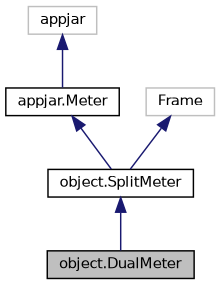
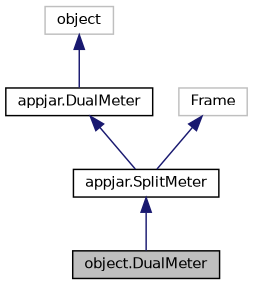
(63, 20) -> (79, 20)
(63, 102) -> (79, 102)
(121, 183) -> (146, 183)
